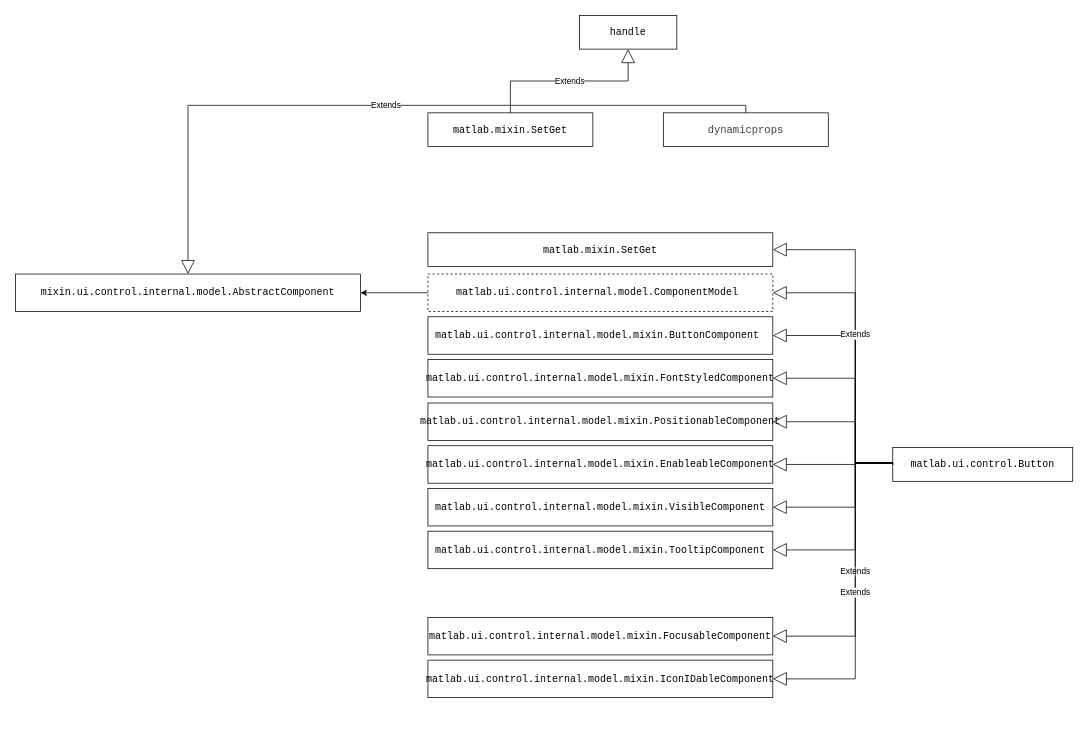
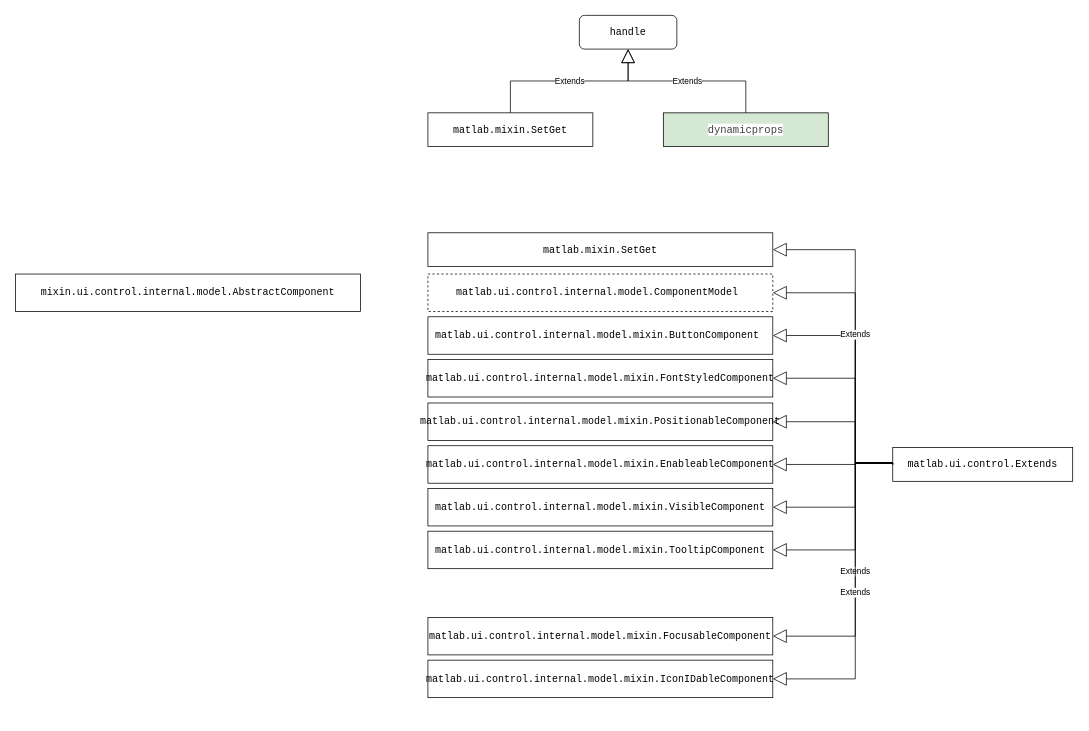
(628, 32) -> (628, 32)
(467, 105) -> (688, 81)
(746, 130) -> (746, 130)
(397, 293) -> none
(983, 465) -> (983, 465)
